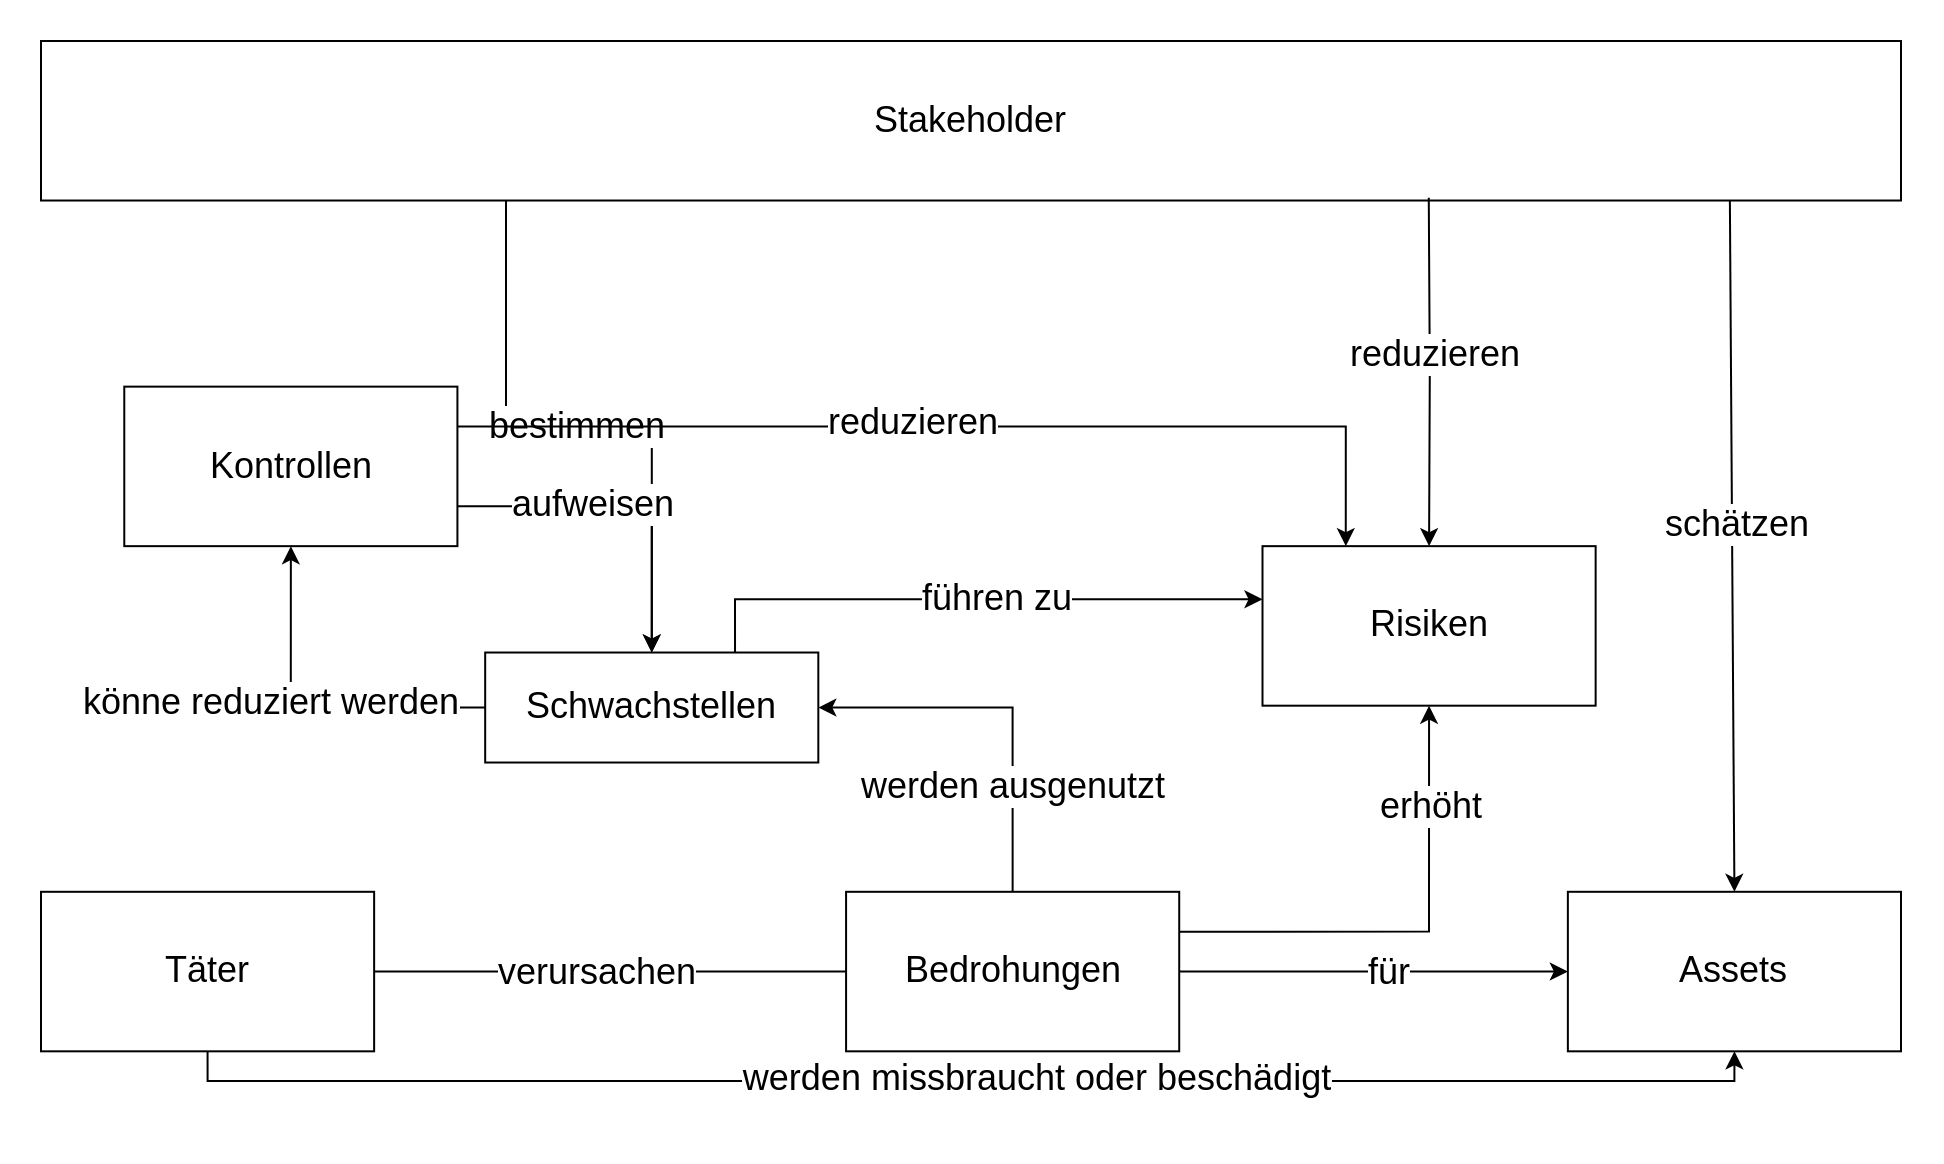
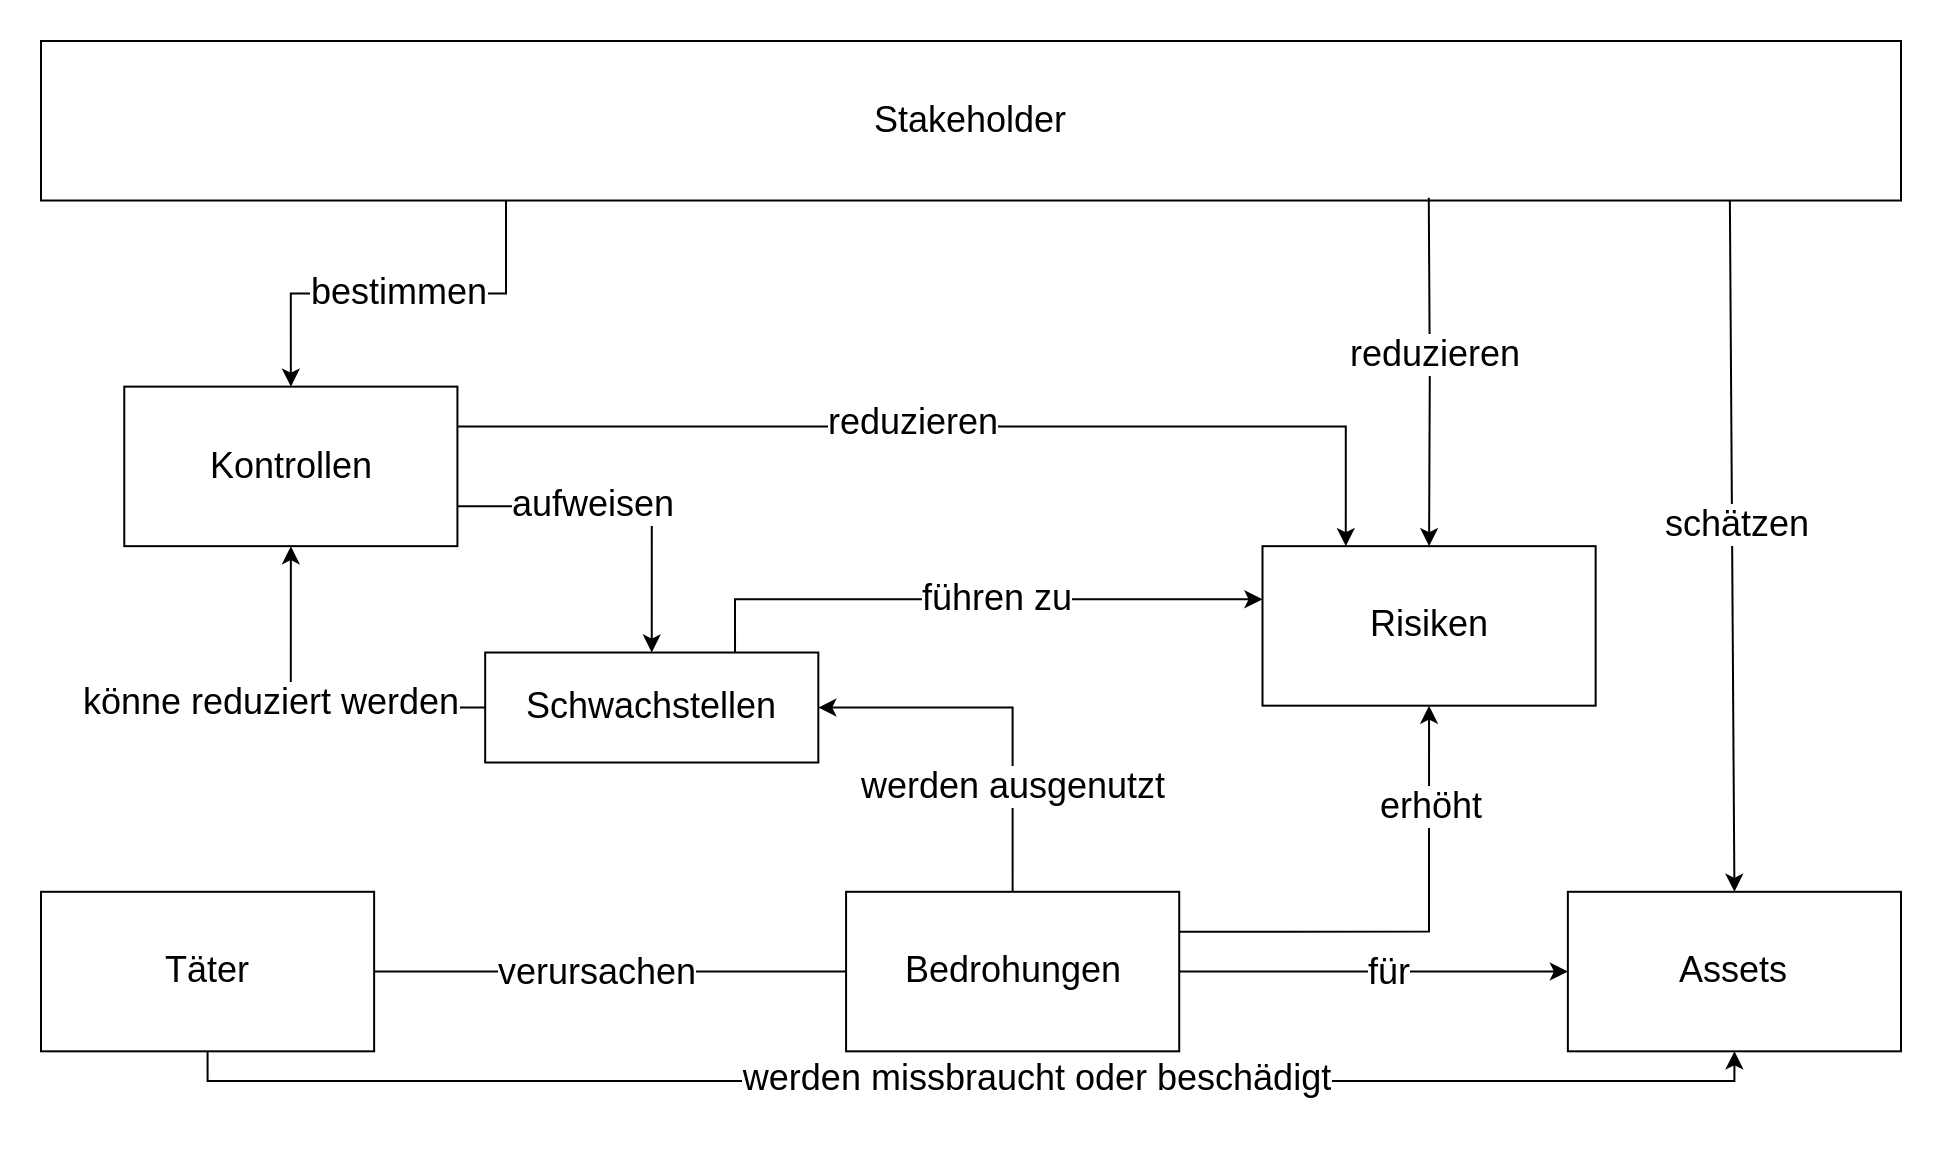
(506, 348) -> (361, 294)
